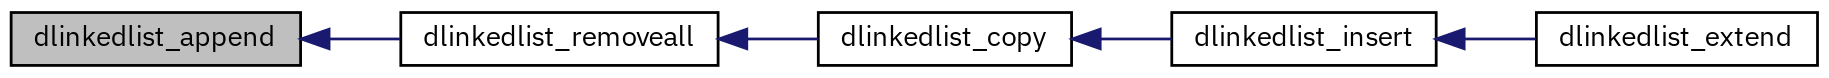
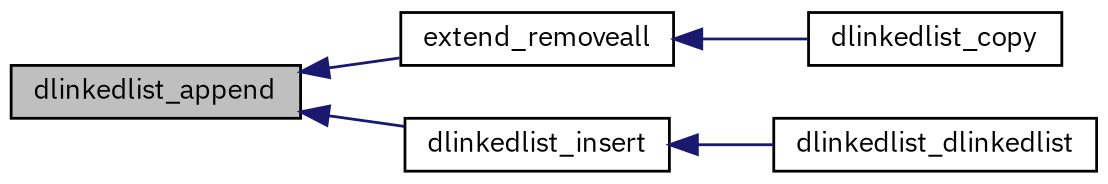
(559, 39) -> (537, 39)
(1136, 39) -> (367, 121)
(1677, 39) -> (935, 145)
